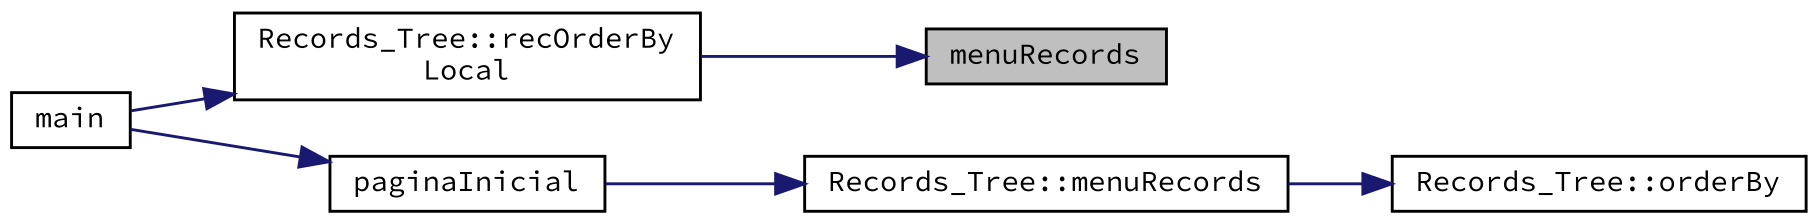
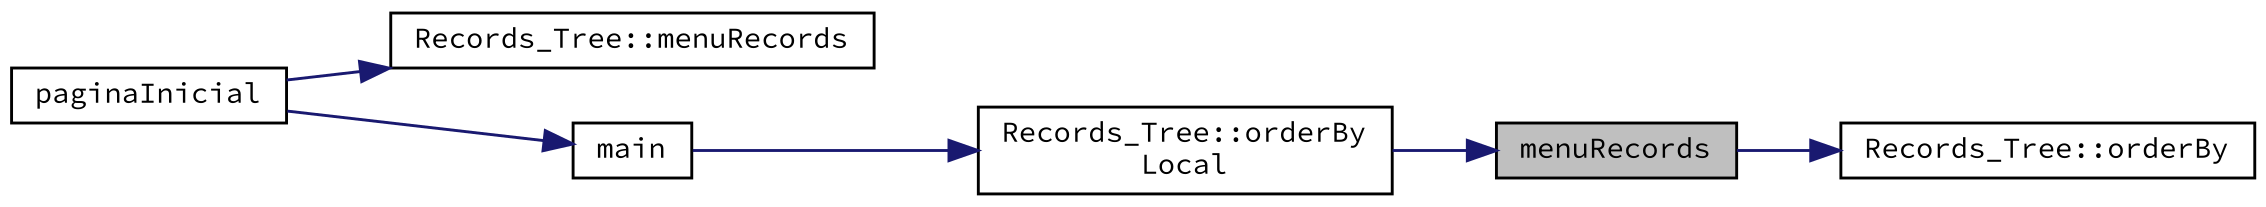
(467, 56) -> (1185, 151)
(215, 143) -> (415, 126)
(1325, 184) -> (1773, 151)
